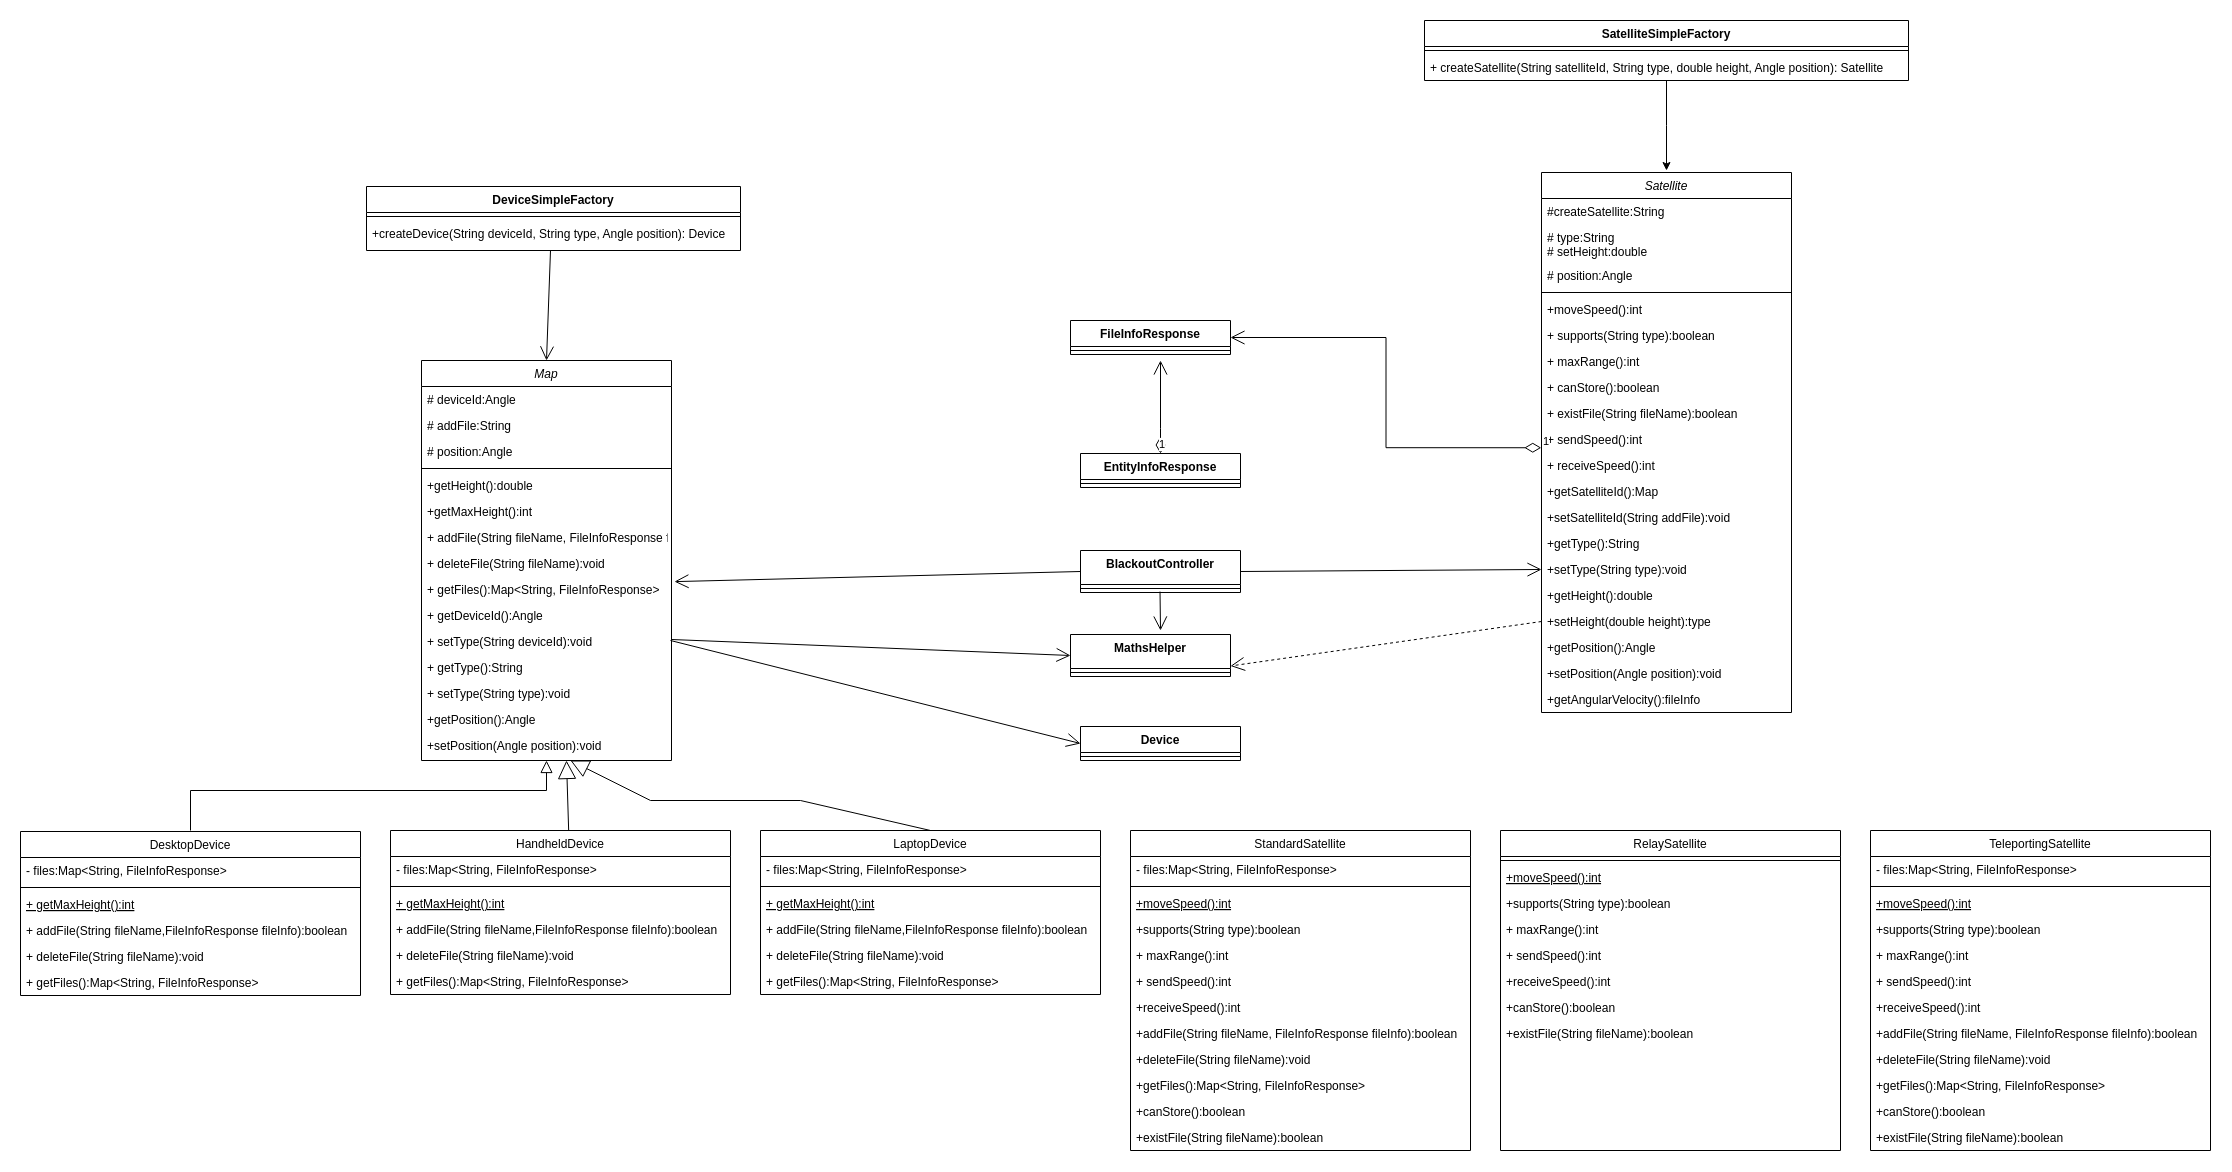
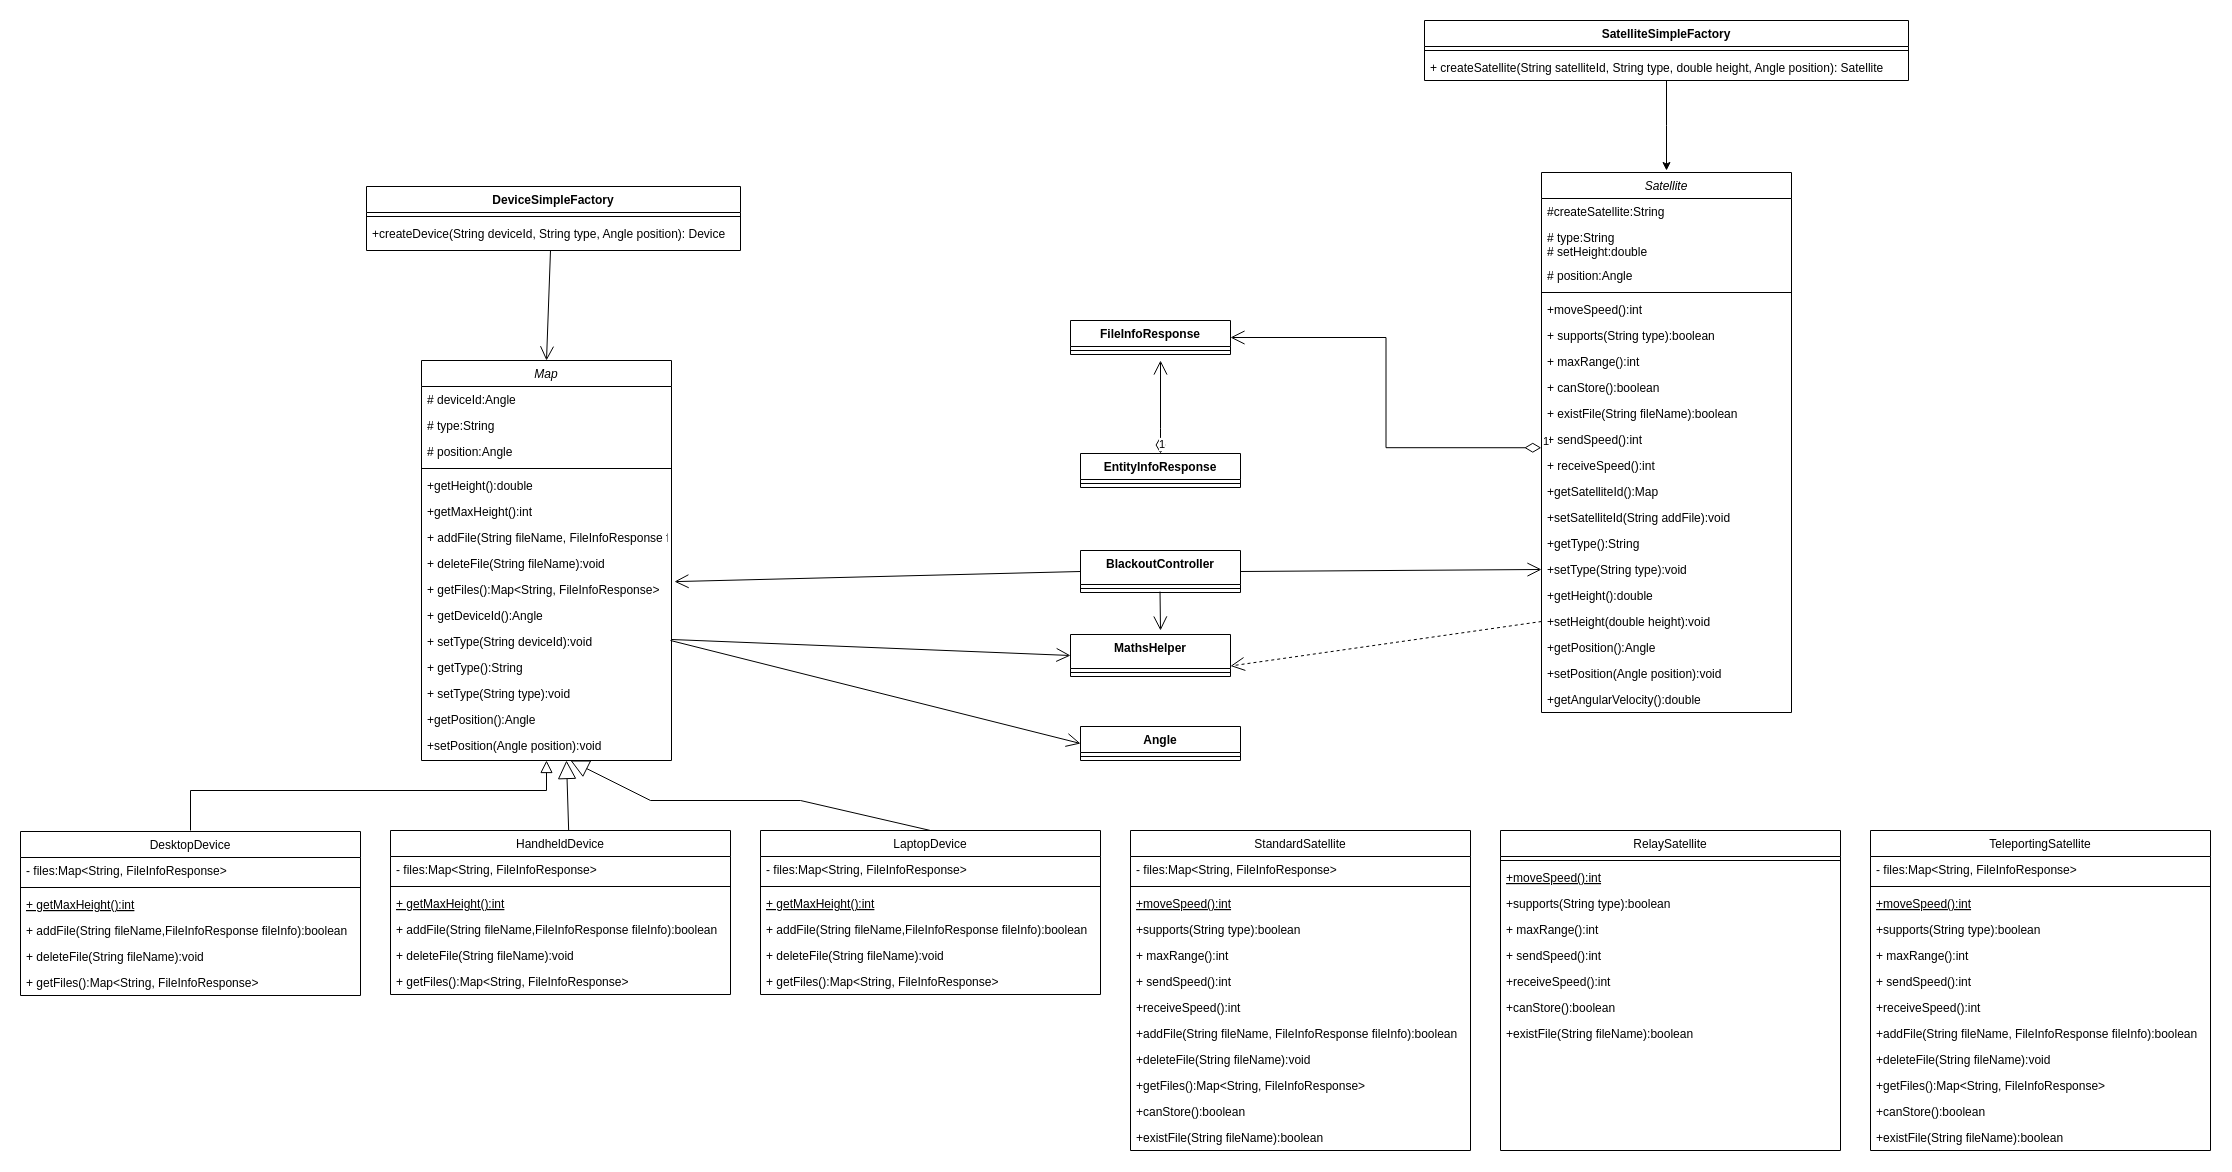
(475, 426) -> (468, 426)
(1640, 622) -> (1638, 622)
(1638, 700) -> (1633, 700)
(1160, 740) -> (1160, 740)
